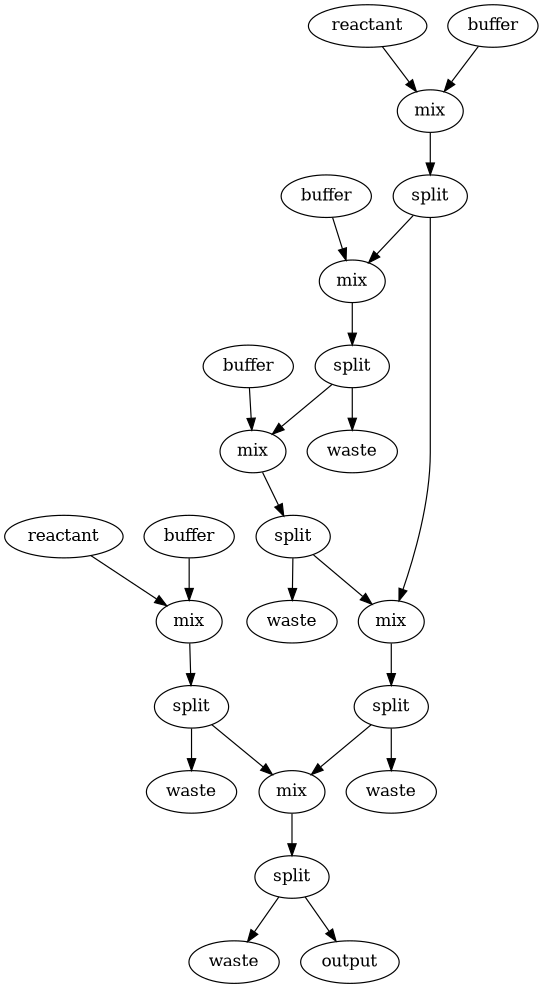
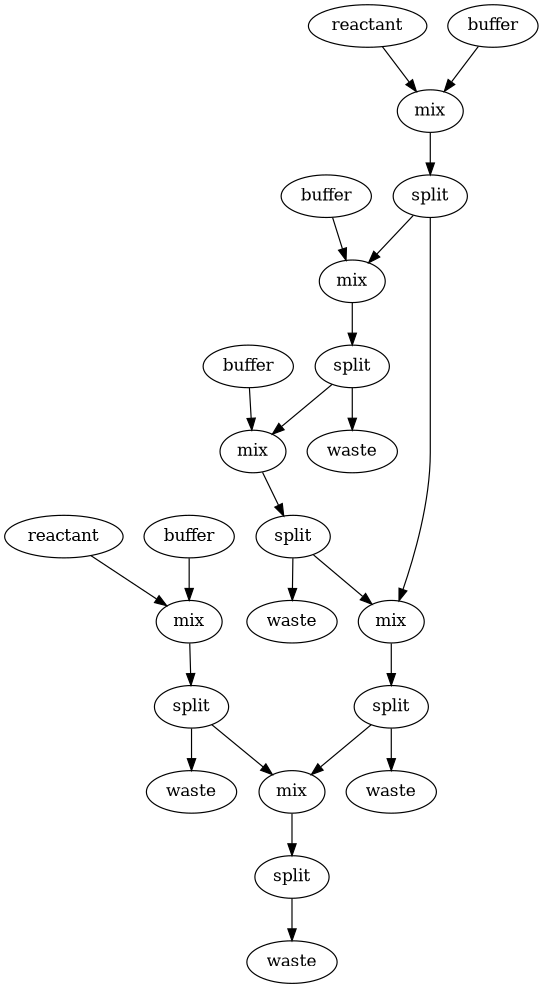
(350, 962) -> none
